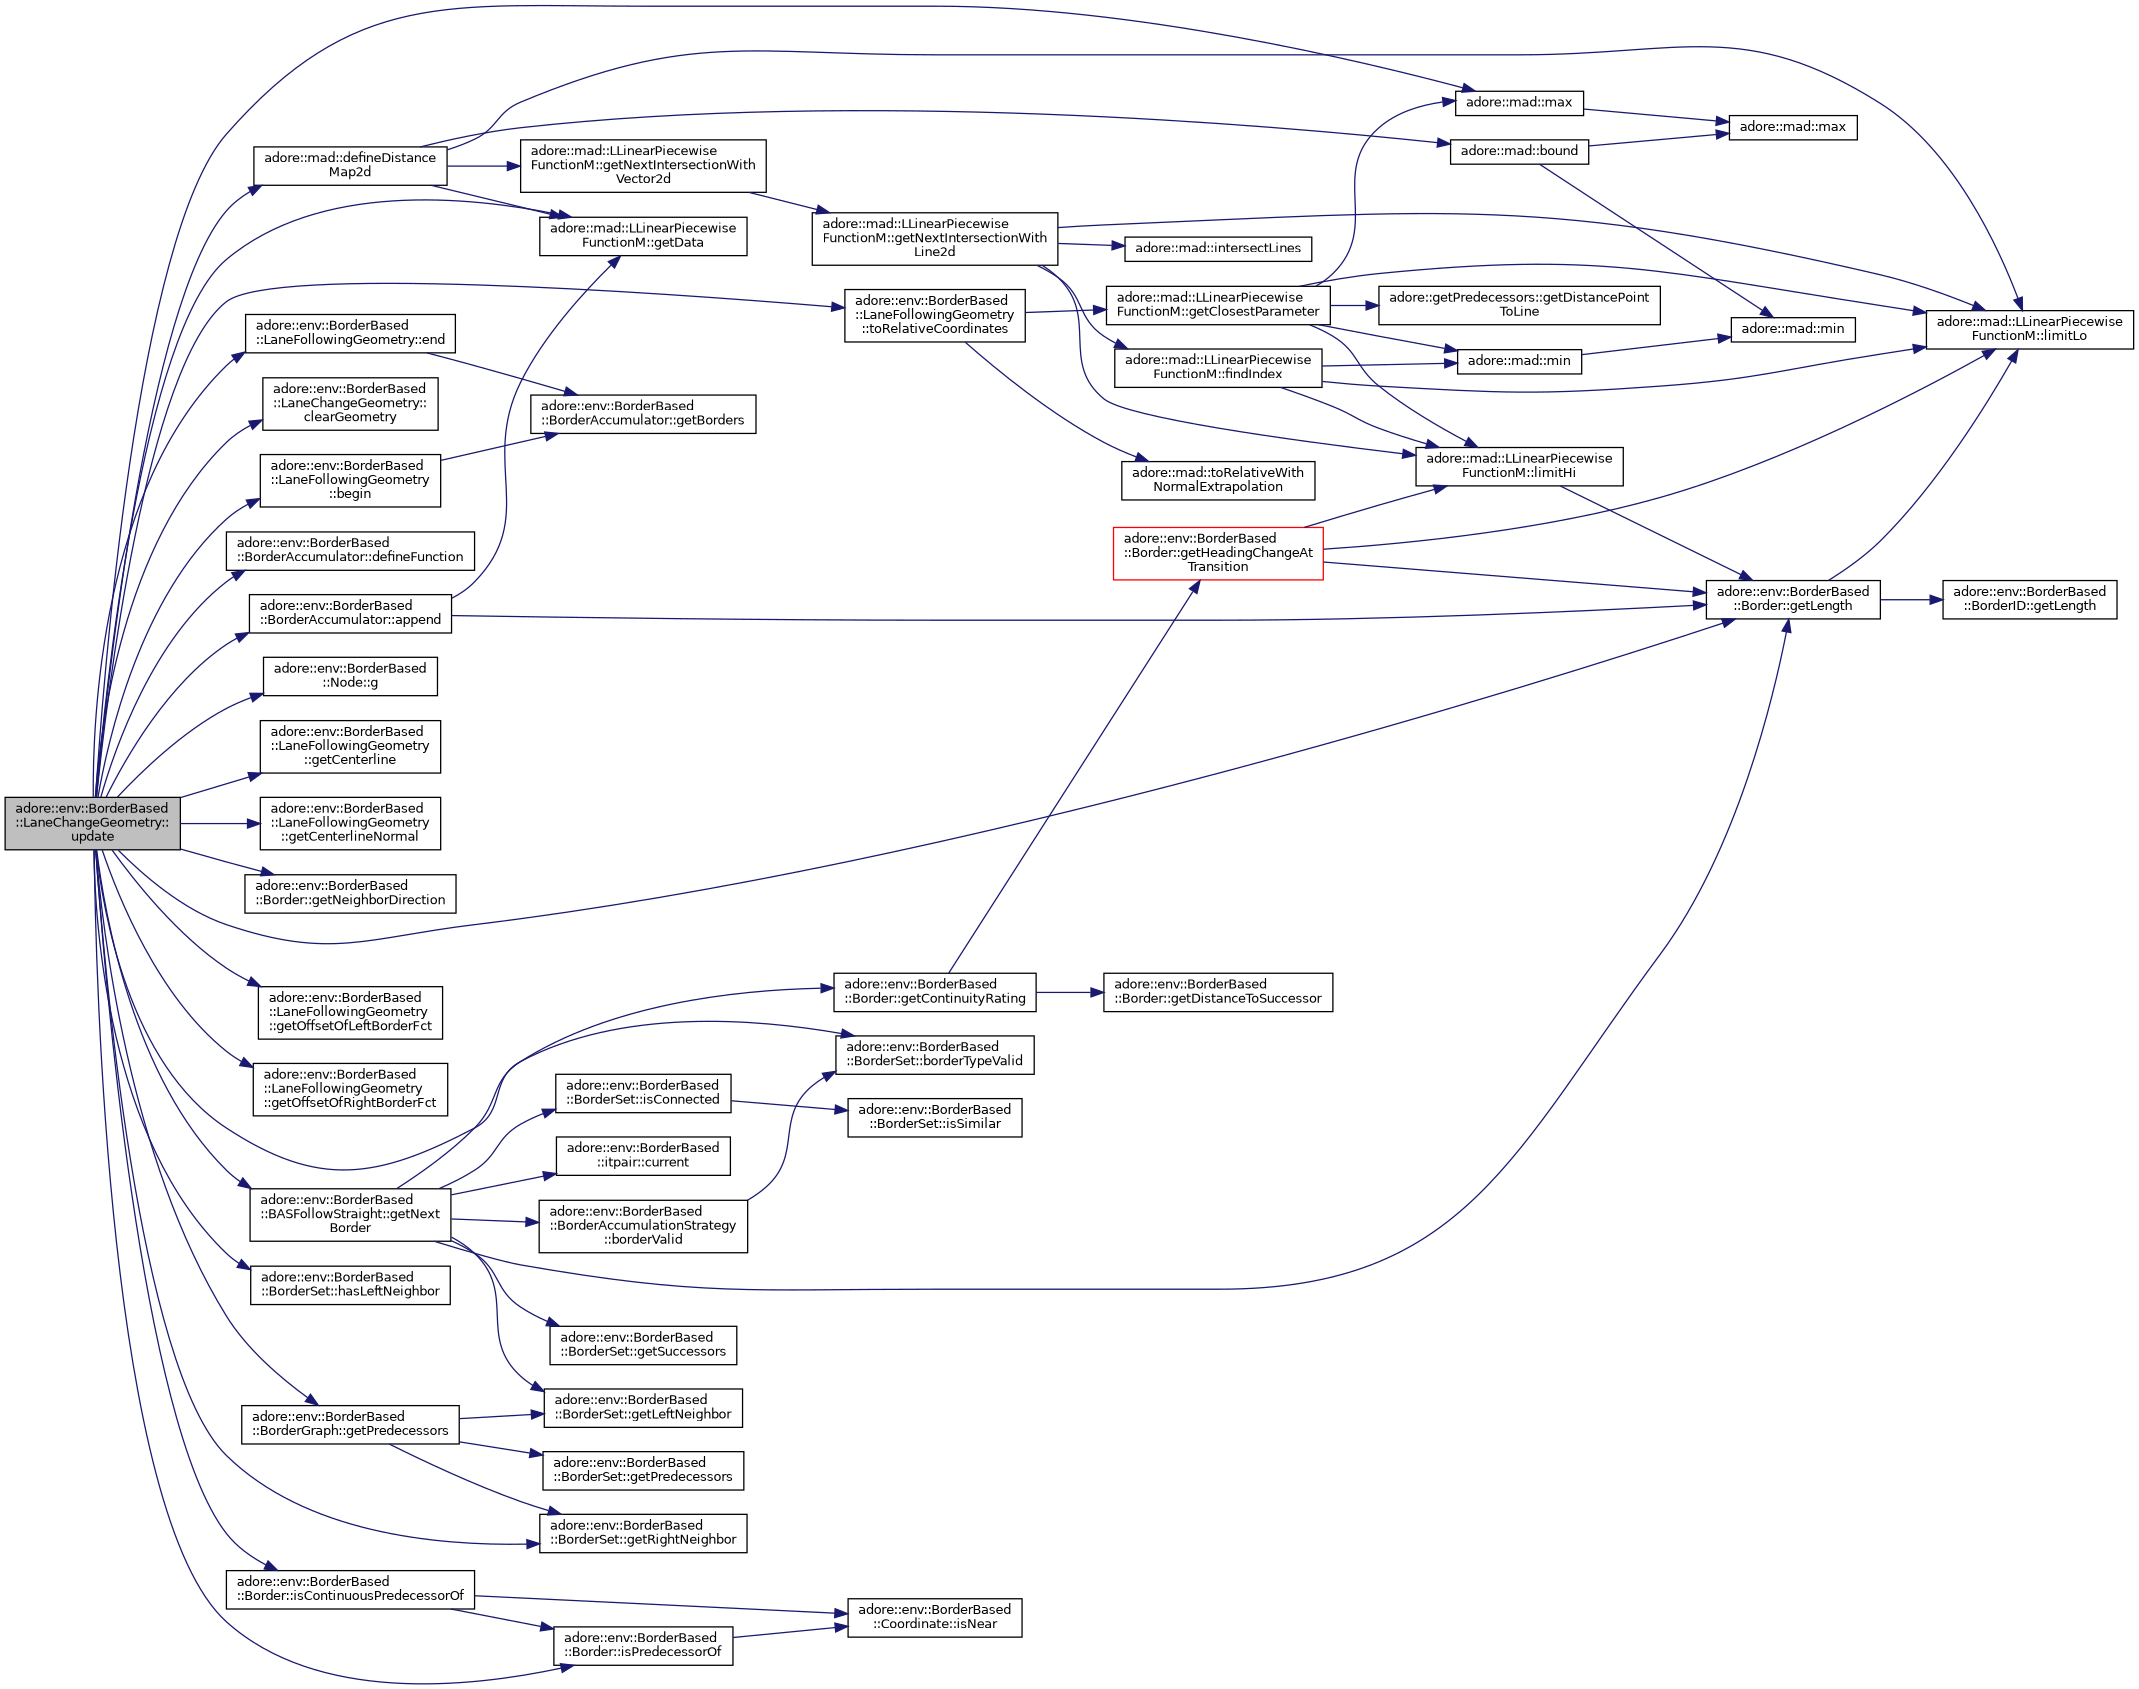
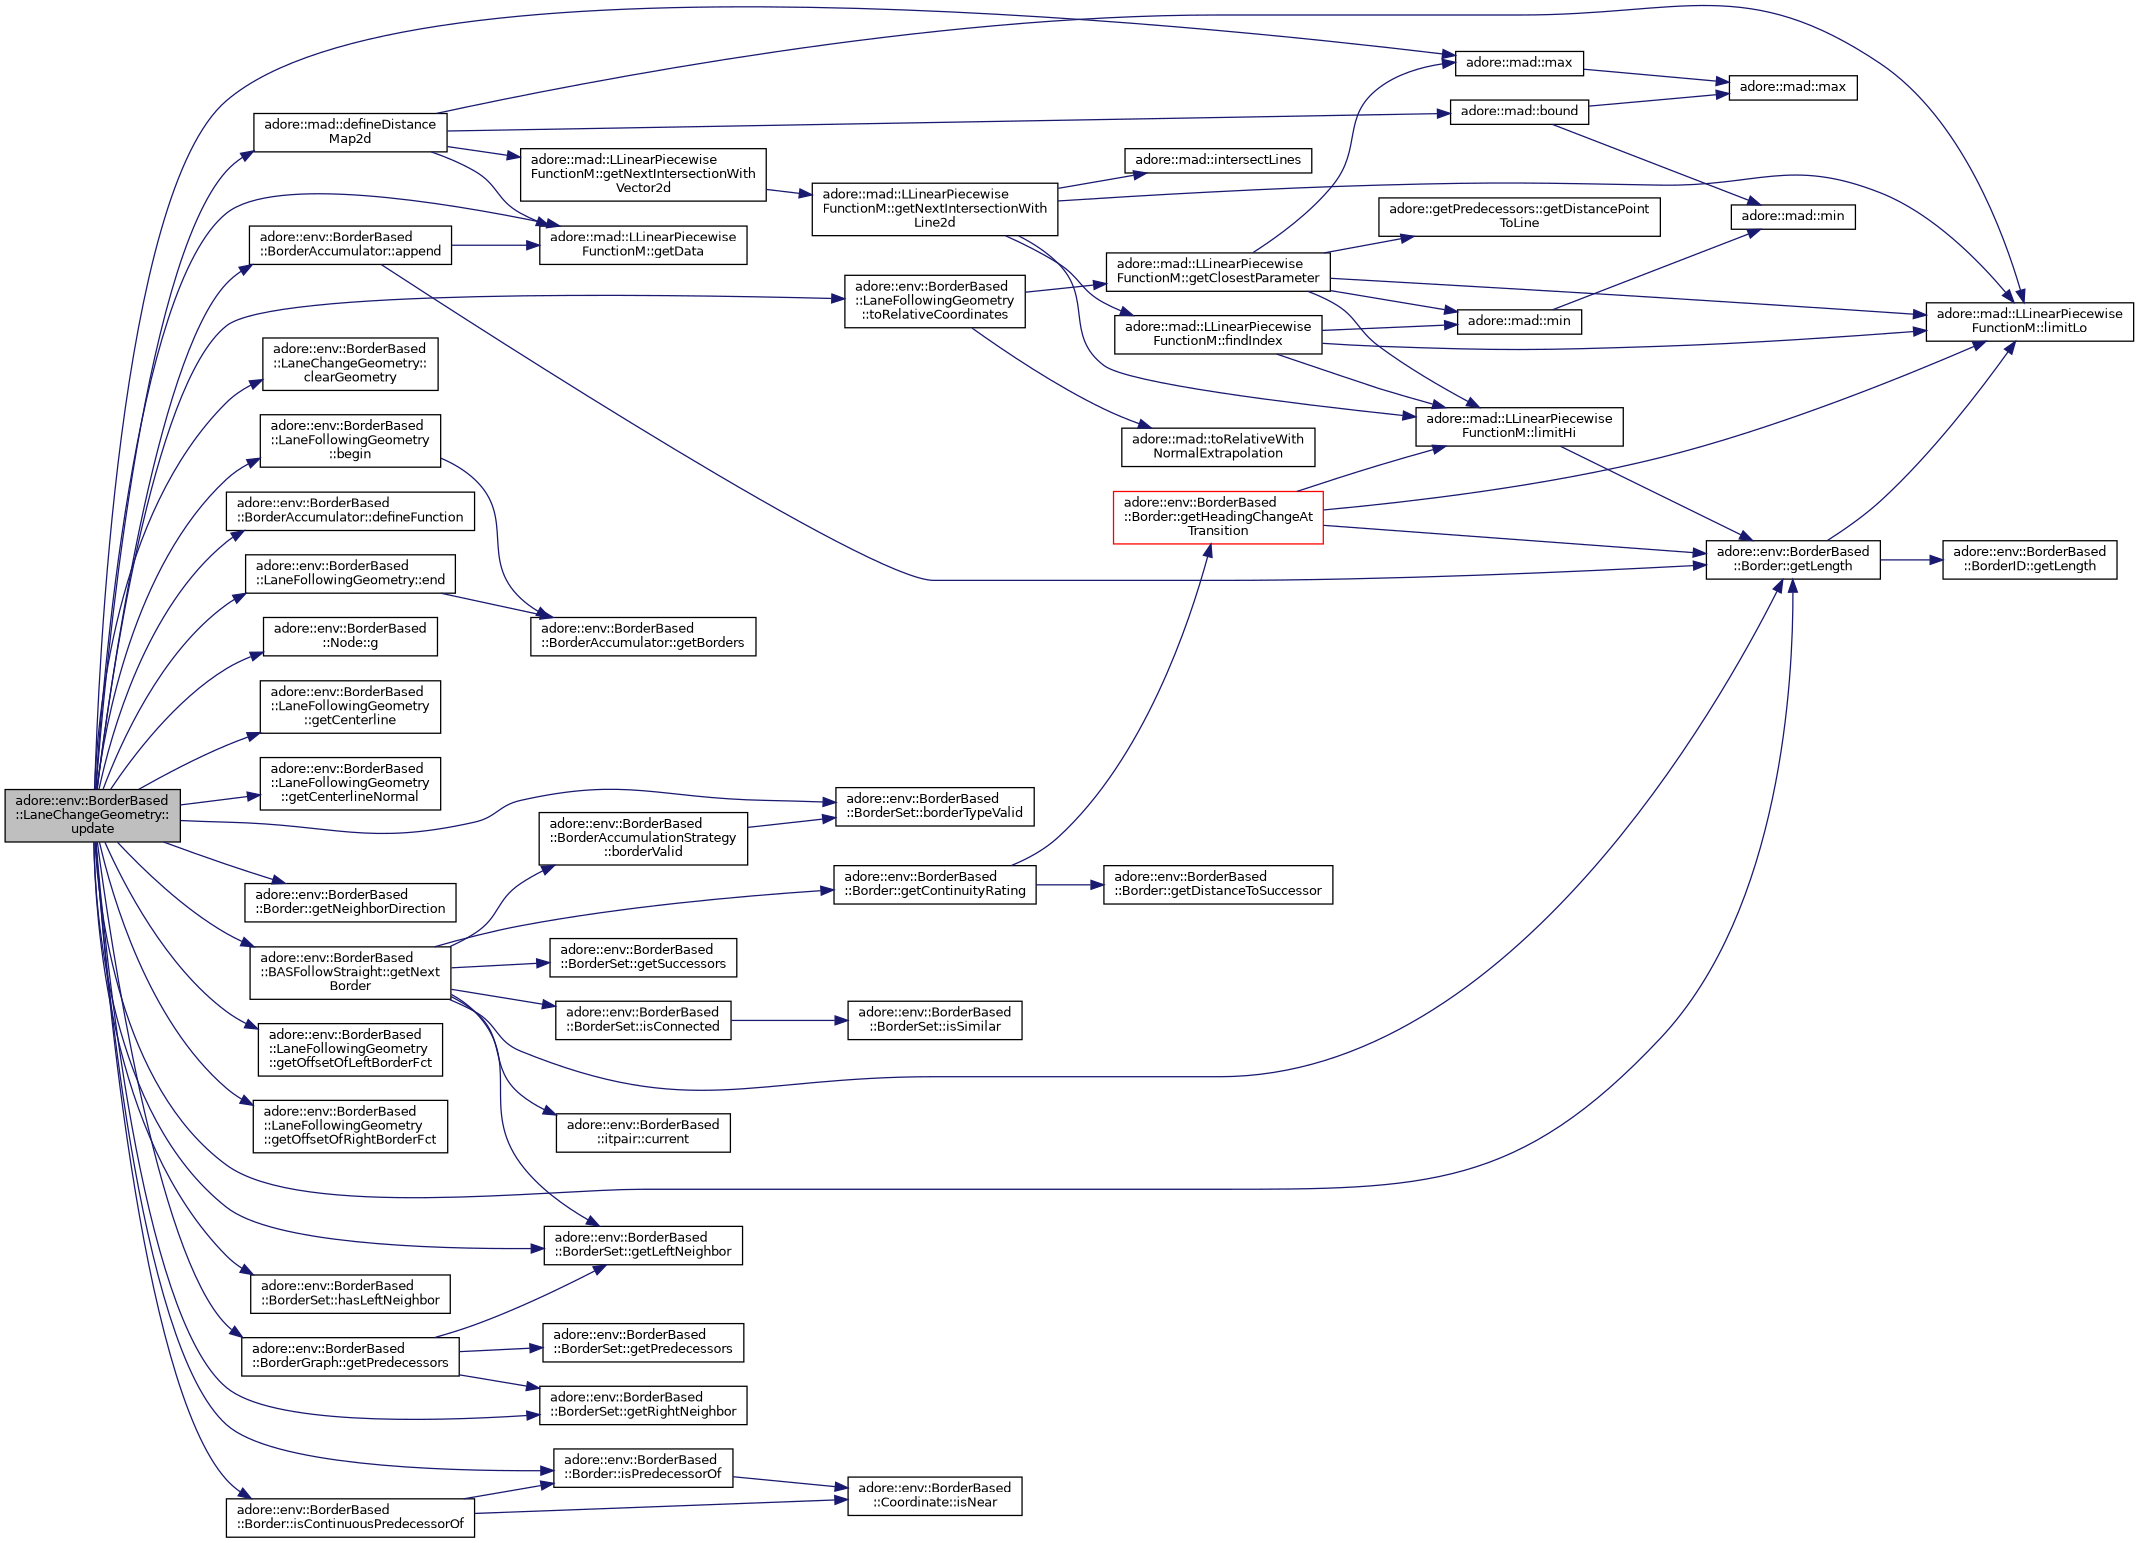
none -> (195, 1176)
